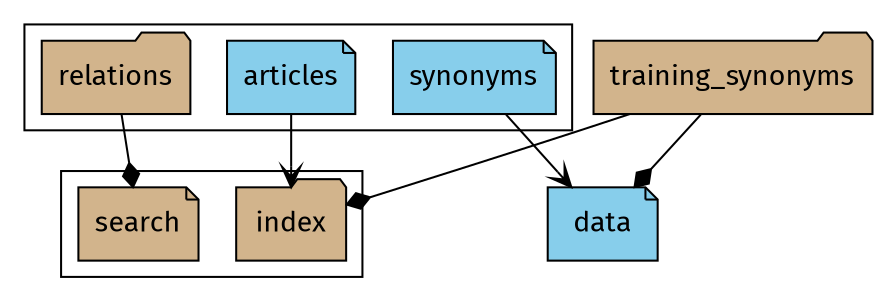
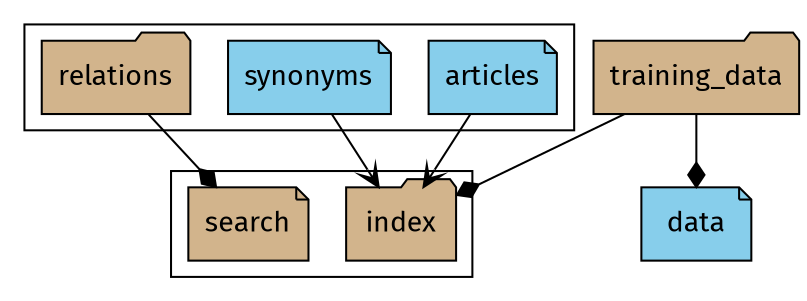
(733, 77) -> (696, 77)
(543, 156) -> (351, 143)
